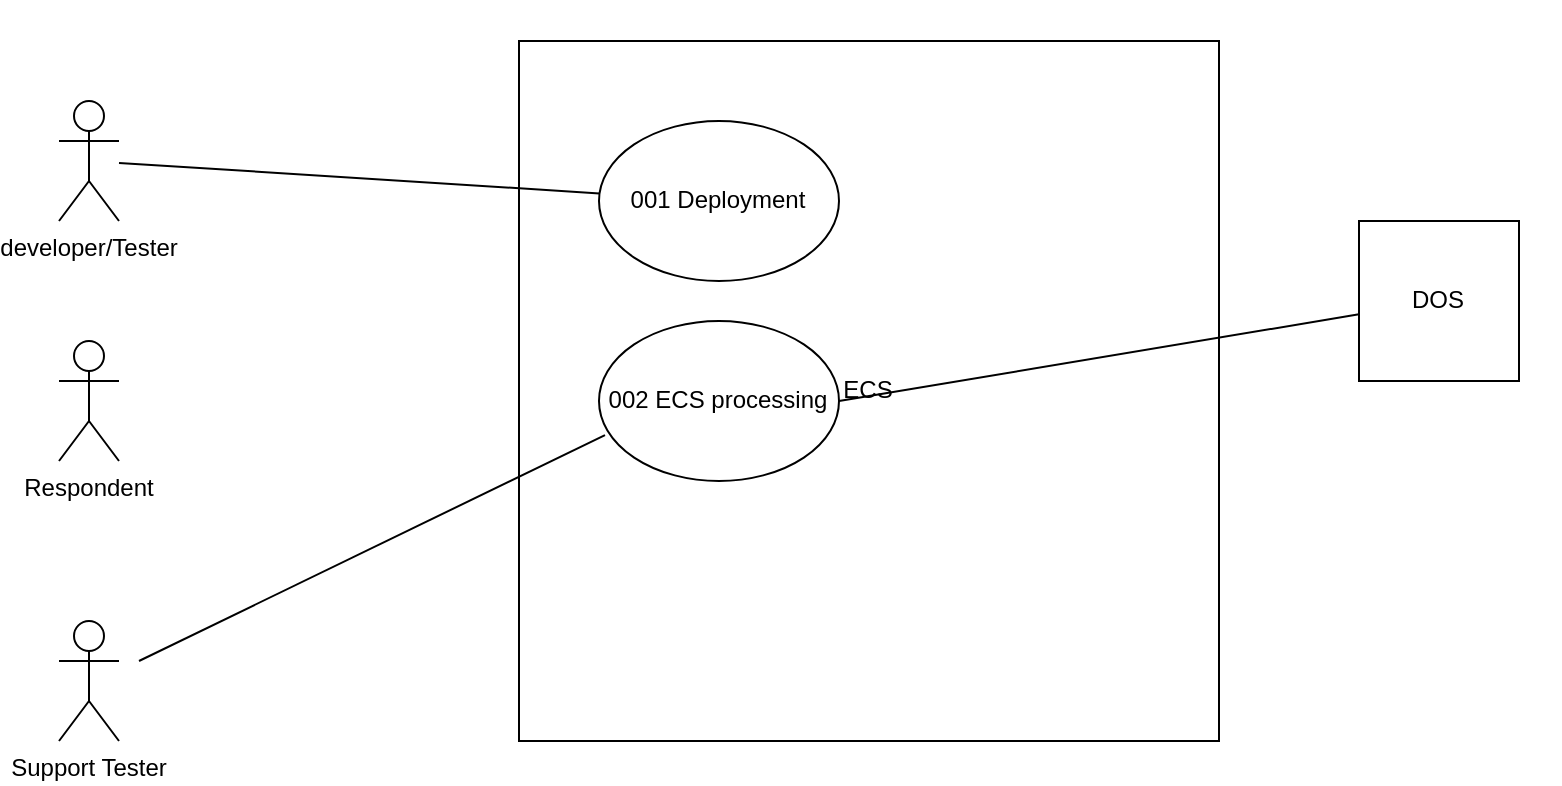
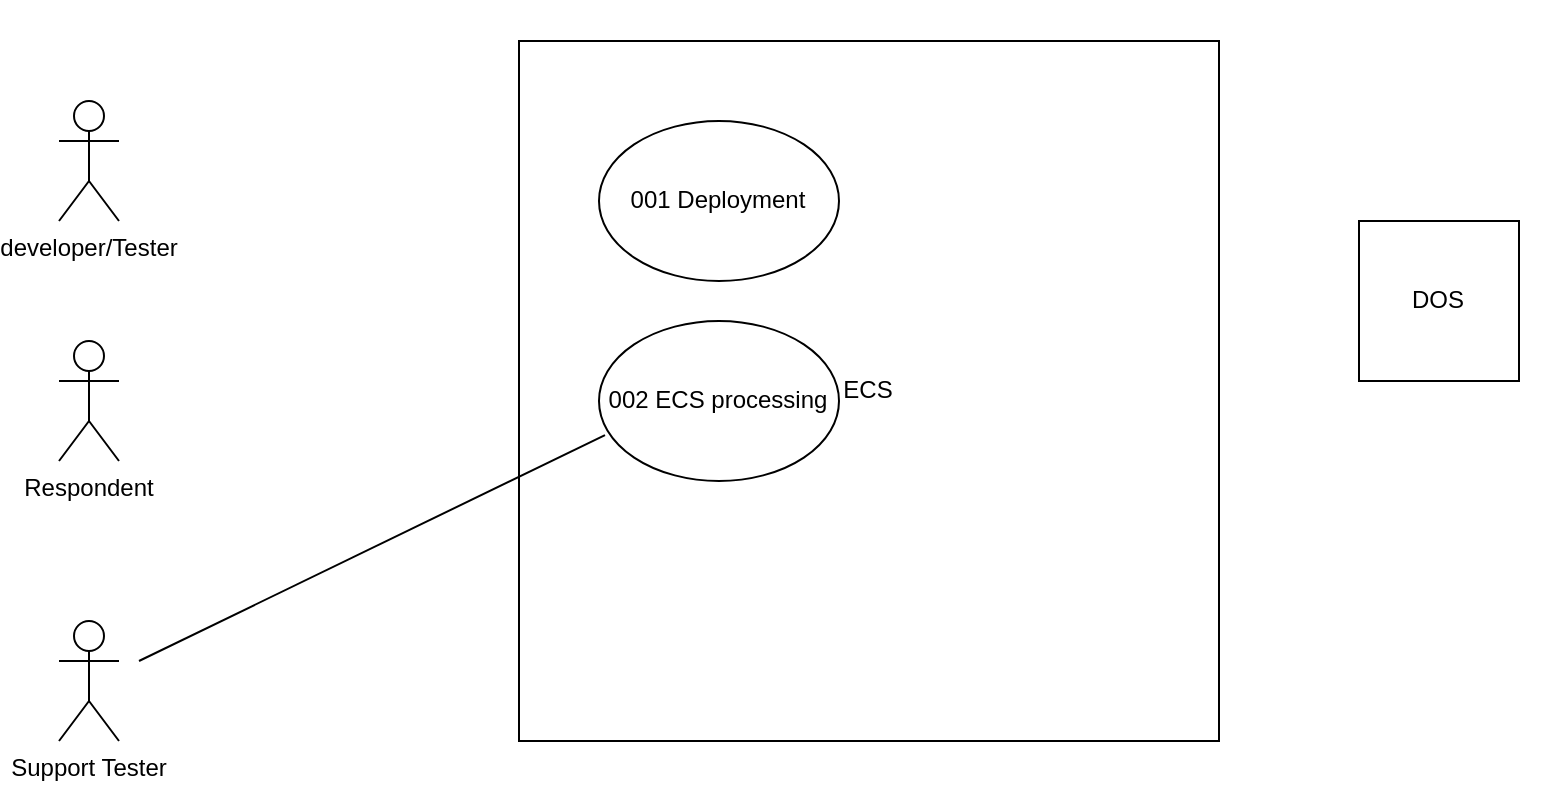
(359, 178) -> none
(1099, 358) -> none
